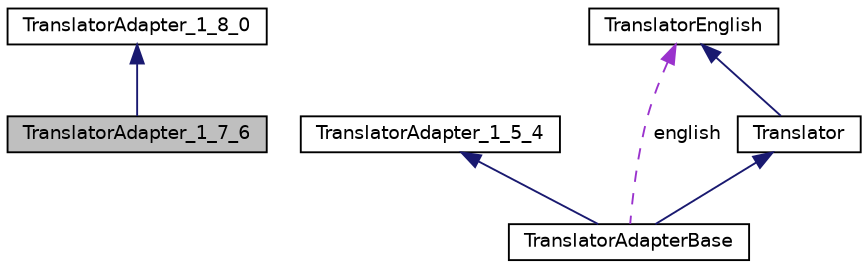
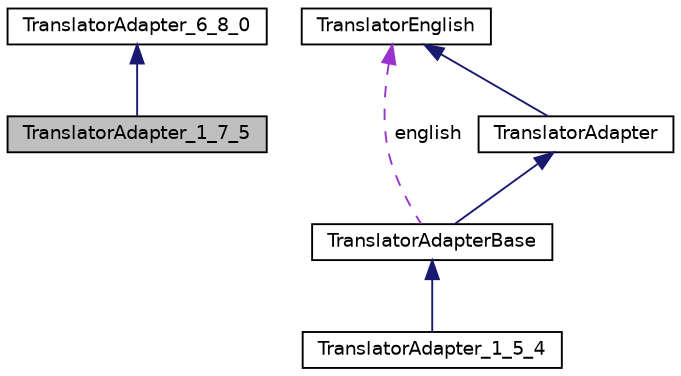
(137, 26) -> (137, 26)
(137, 134) -> (137, 134)
(799, 134) -> (576, 134)
(538, 193) -> (432, 306)
